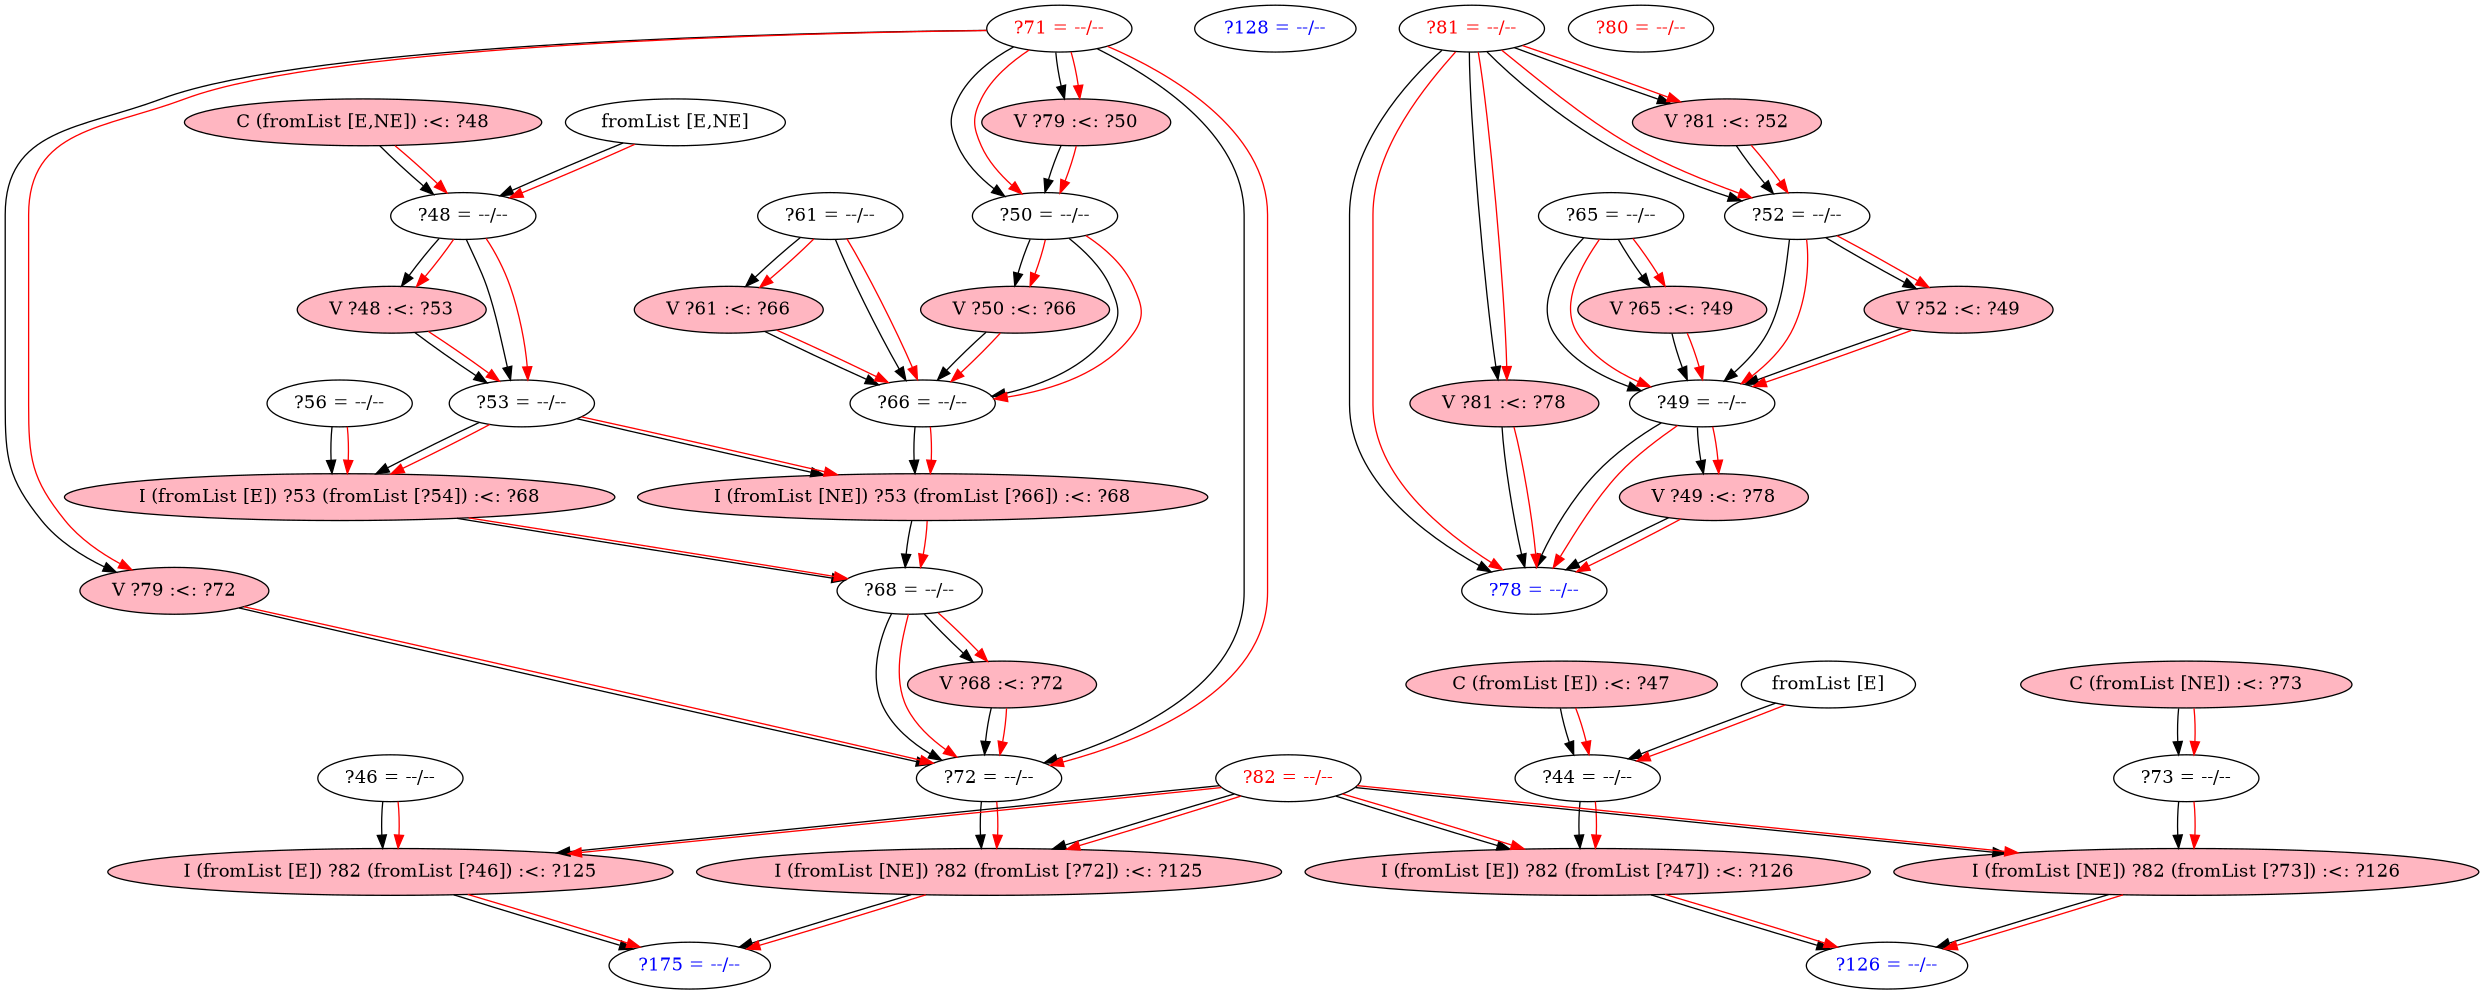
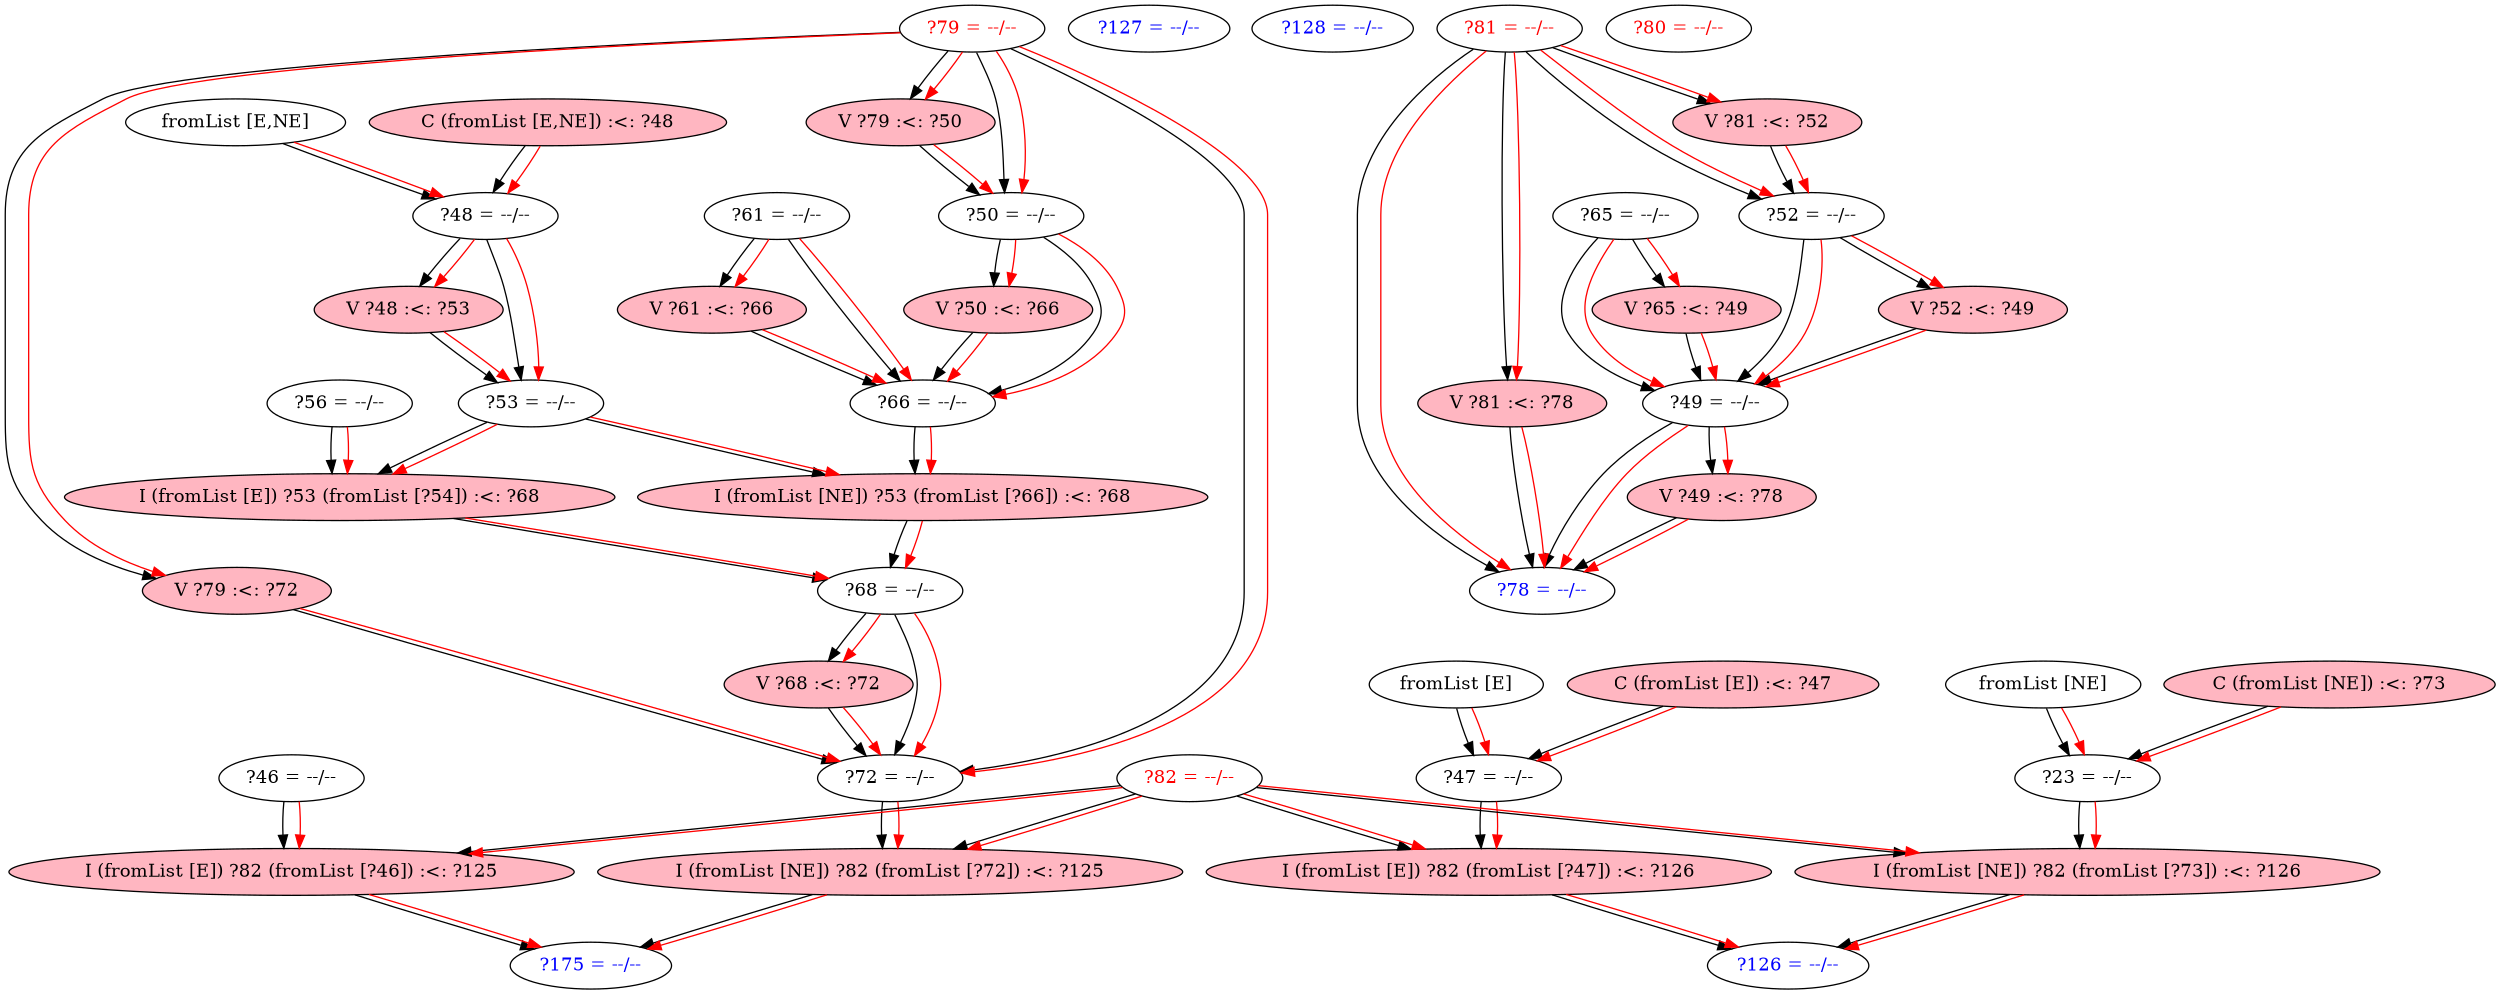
(1059, 29) -> (972, 29)
none -> (1149, 29)
none -> (2043, 685)
(1588, 778) -> (1489, 778)
(2186, 778) -> (2087, 778)
